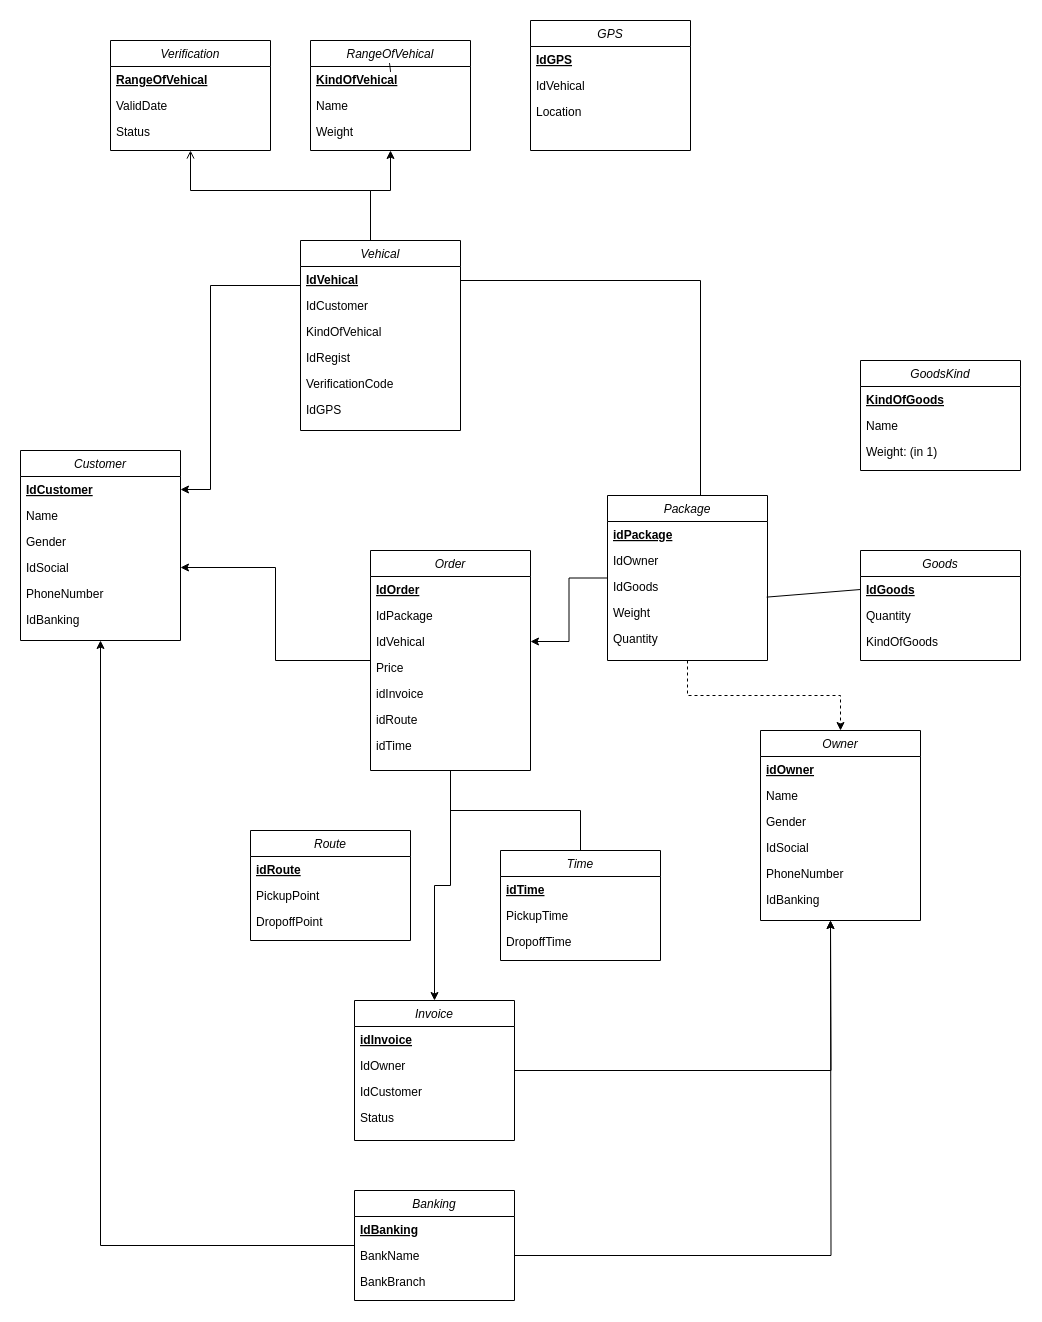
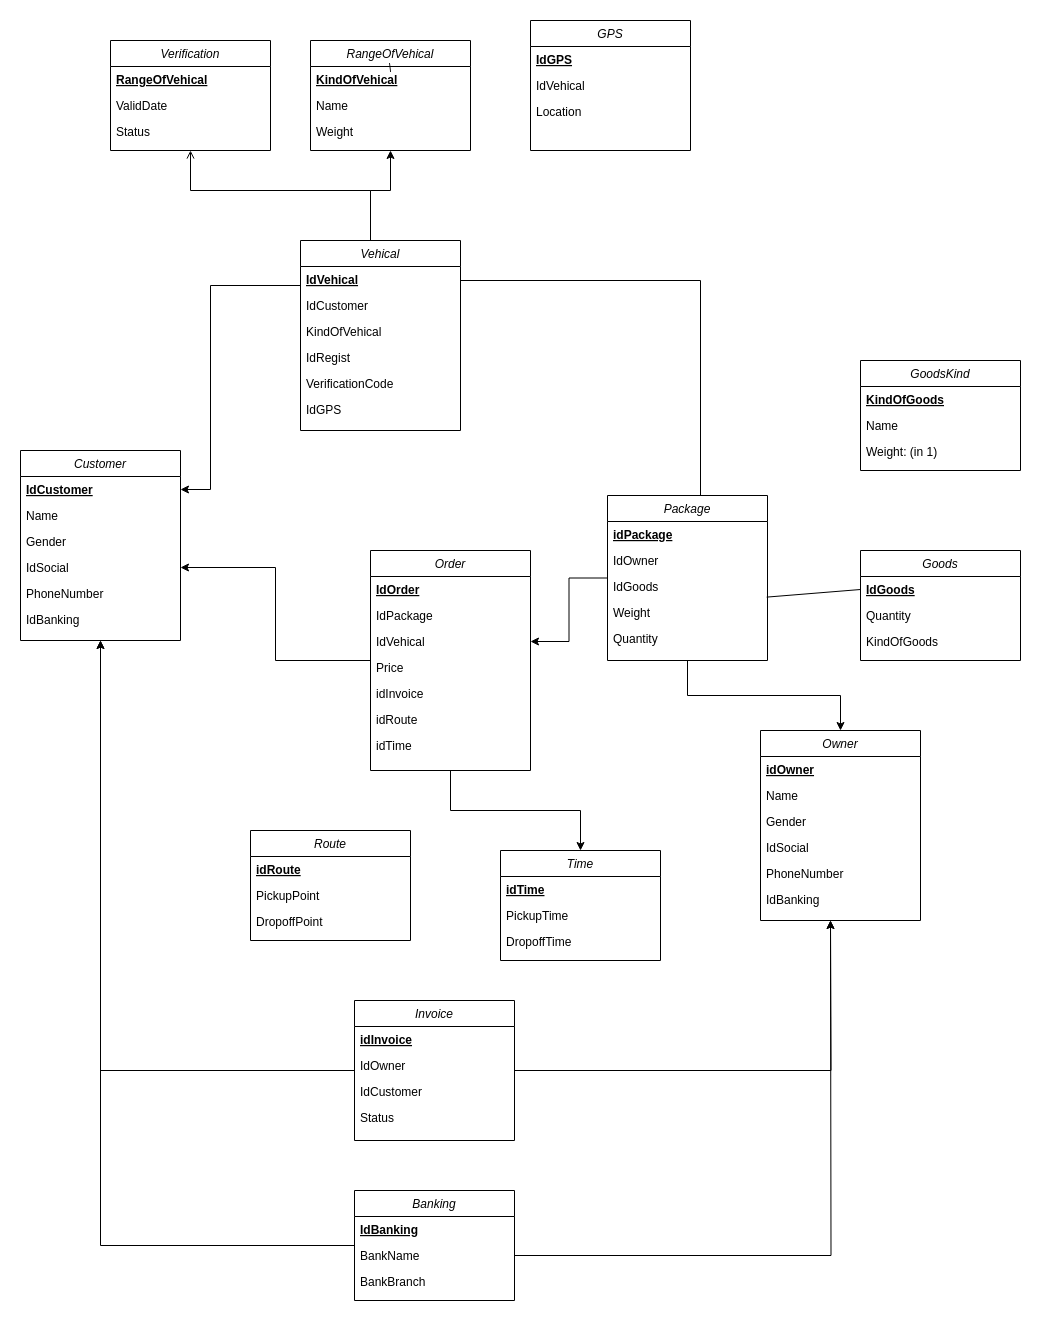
(761, 696) -> (761, 696)
(581, 845) -> (581, 842)
(435, 895) -> none
none -> (228, 1071)
